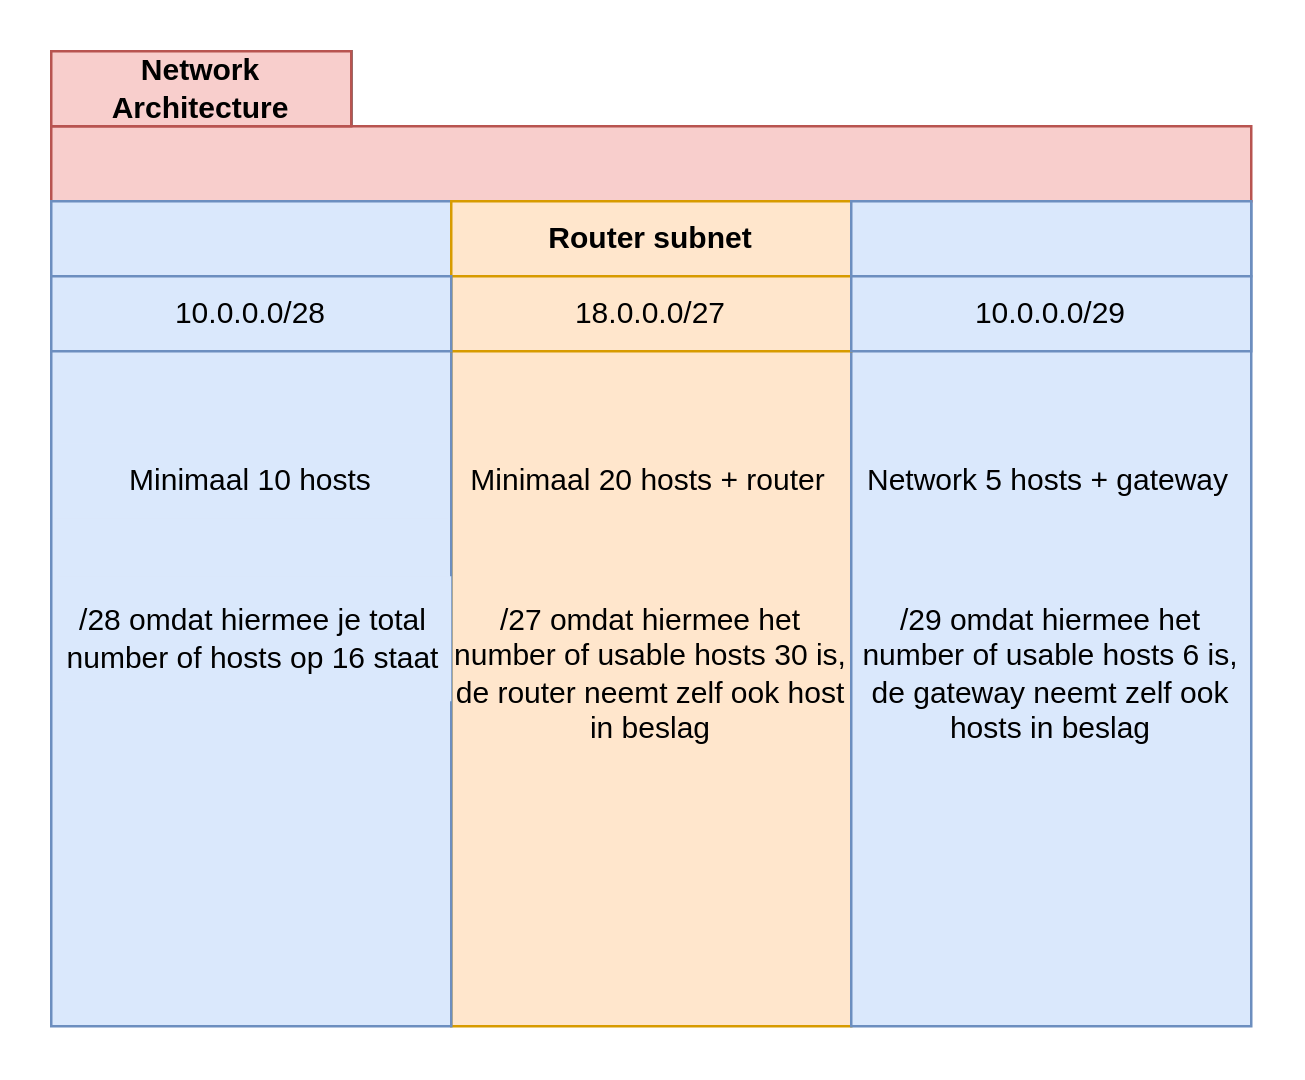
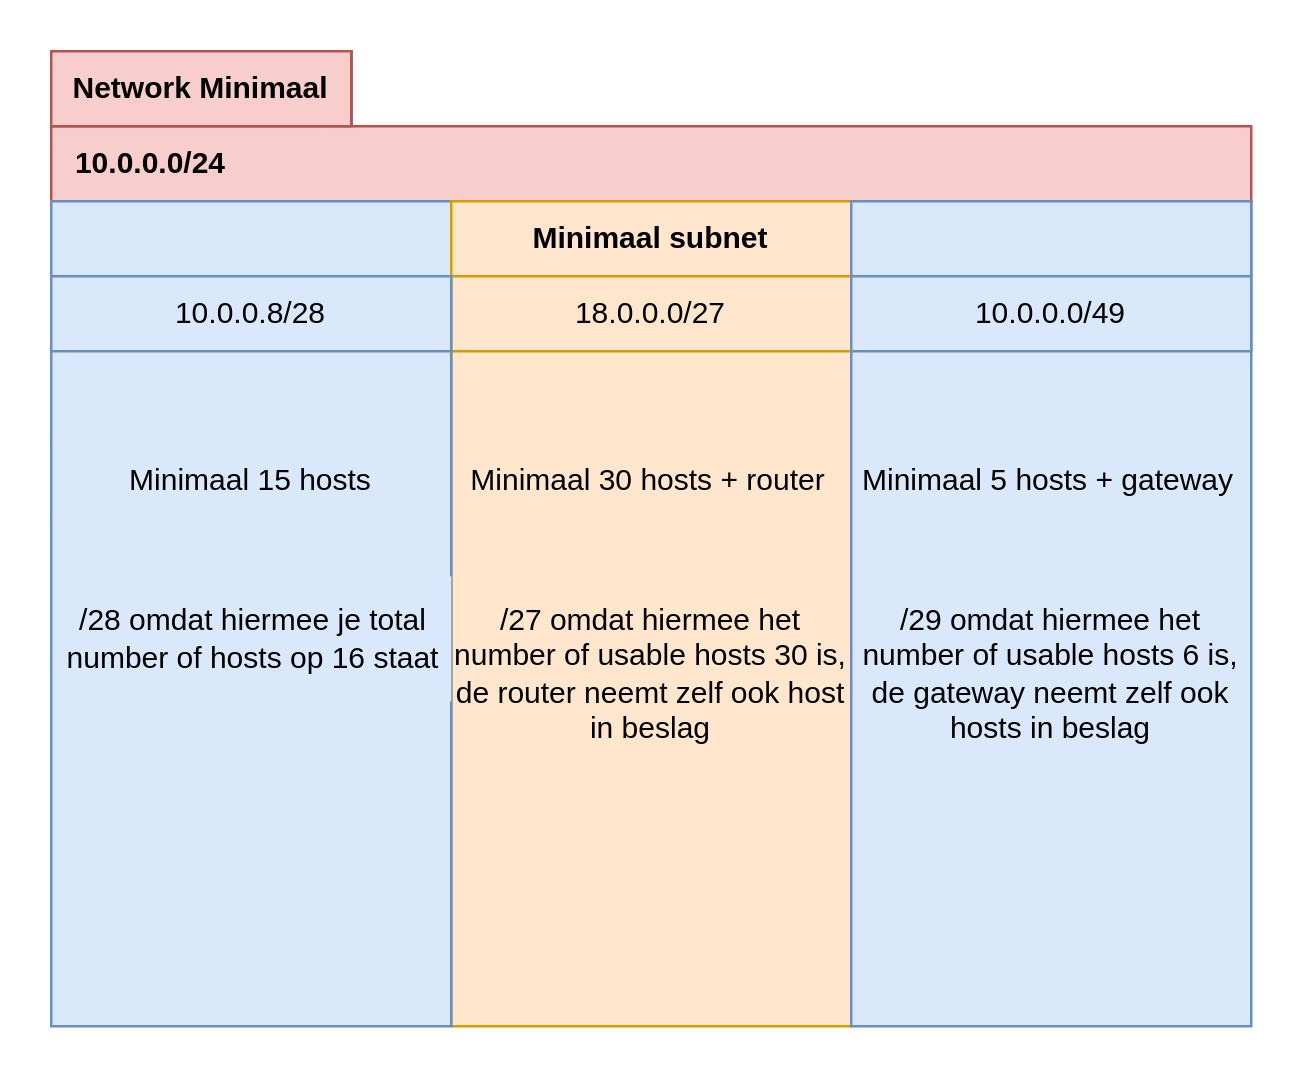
(201, 89) -> (201, 89)
none -> (151, 164)
(651, 239) -> (651, 239)
(251, 314) -> (251, 314)
(1051, 314) -> (1051, 314)
(251, 481) -> (251, 481)
(649, 481) -> (649, 481)
(1049, 481) -> (1049, 481)
